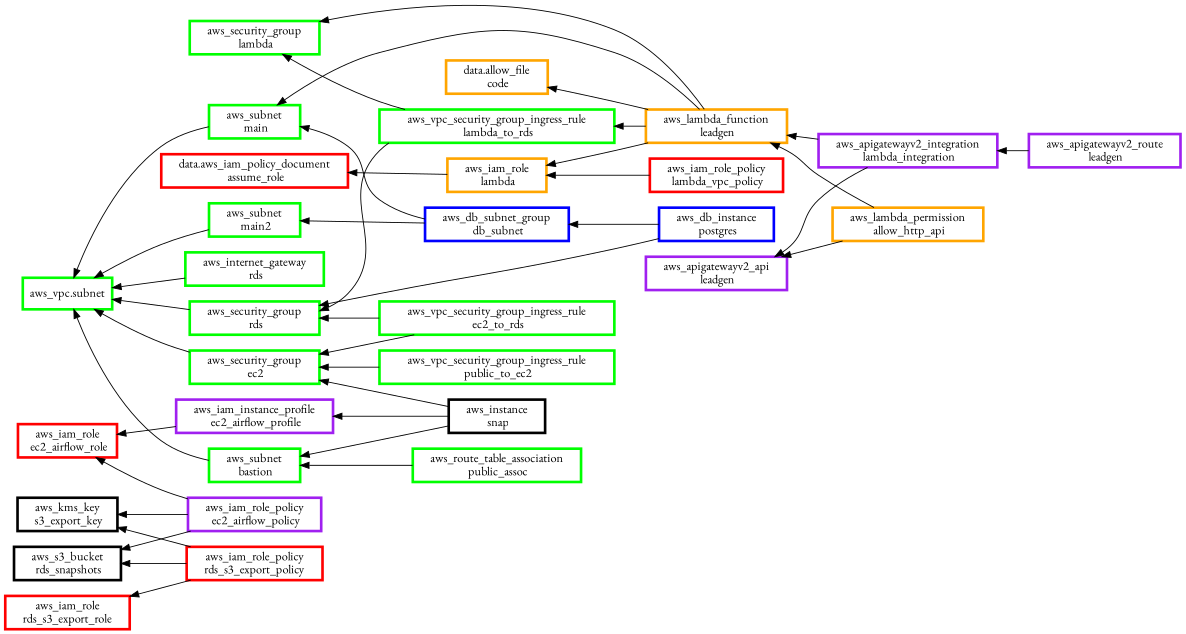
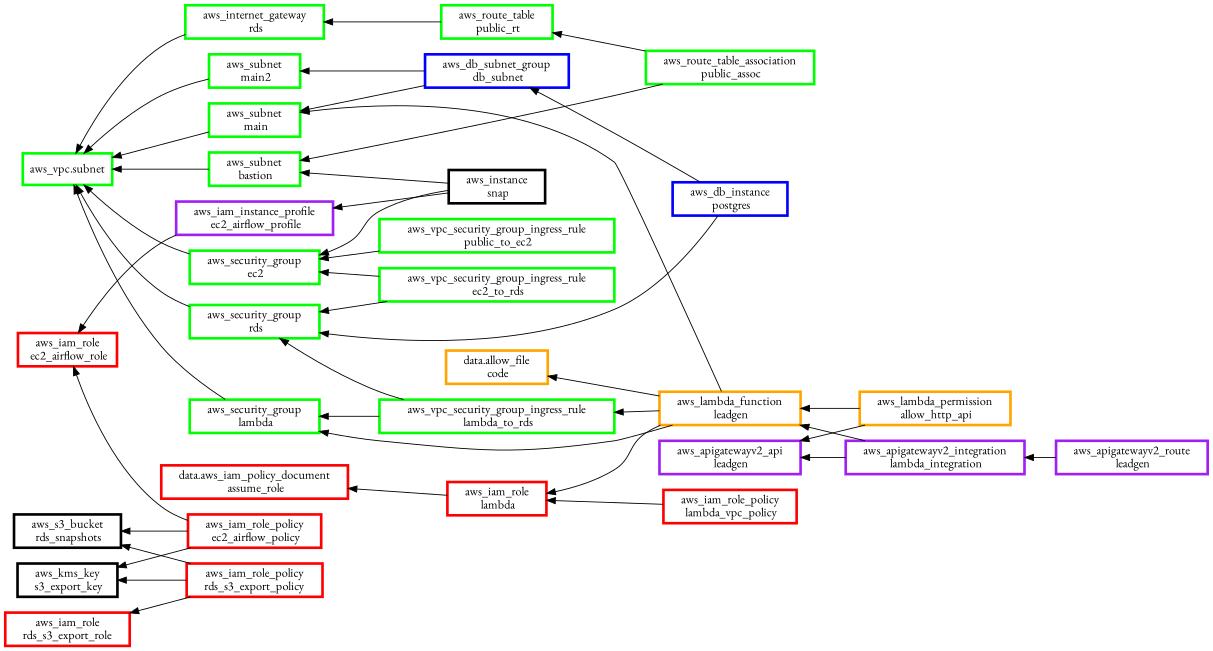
none -> (497, 22)
(497, 175) -> (497, 499)
none -> (134, 309)
(255, 514) -> (255, 531)
